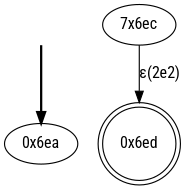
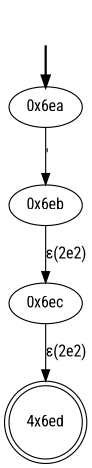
(139, 25) -> (46, 303)
(139, 144) -> (46, 422)
none -> (46, 205)
